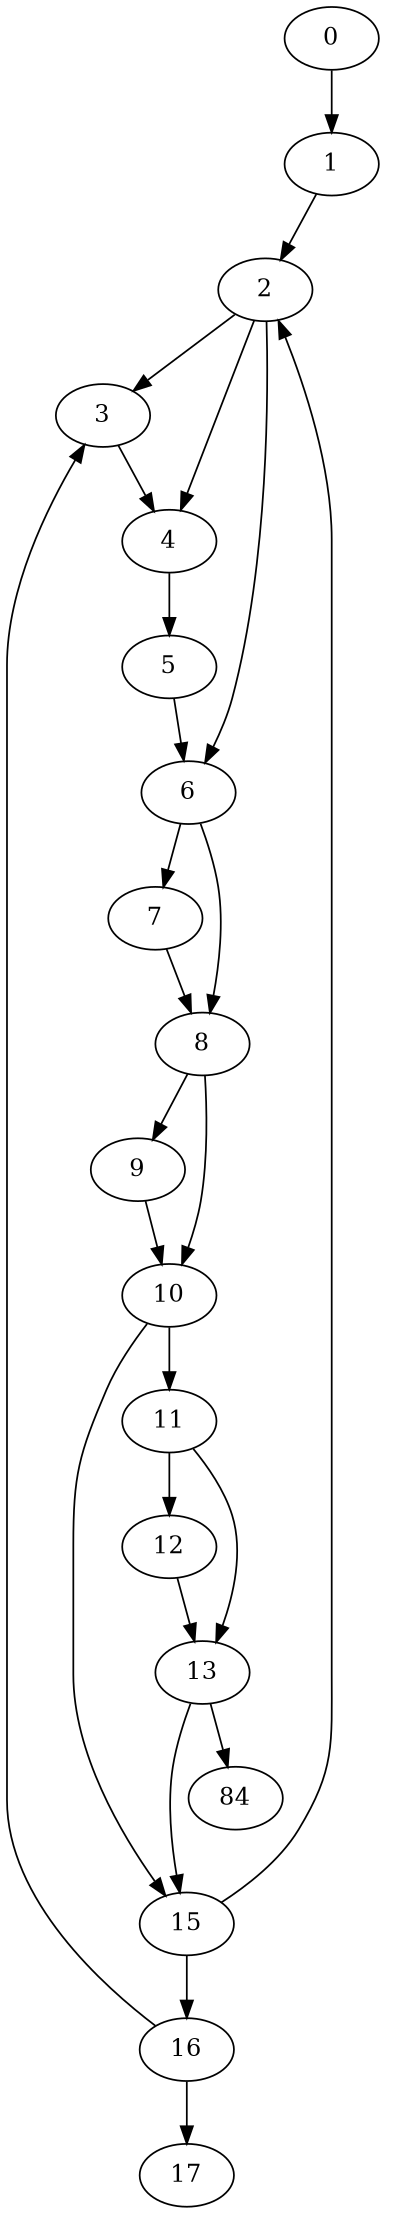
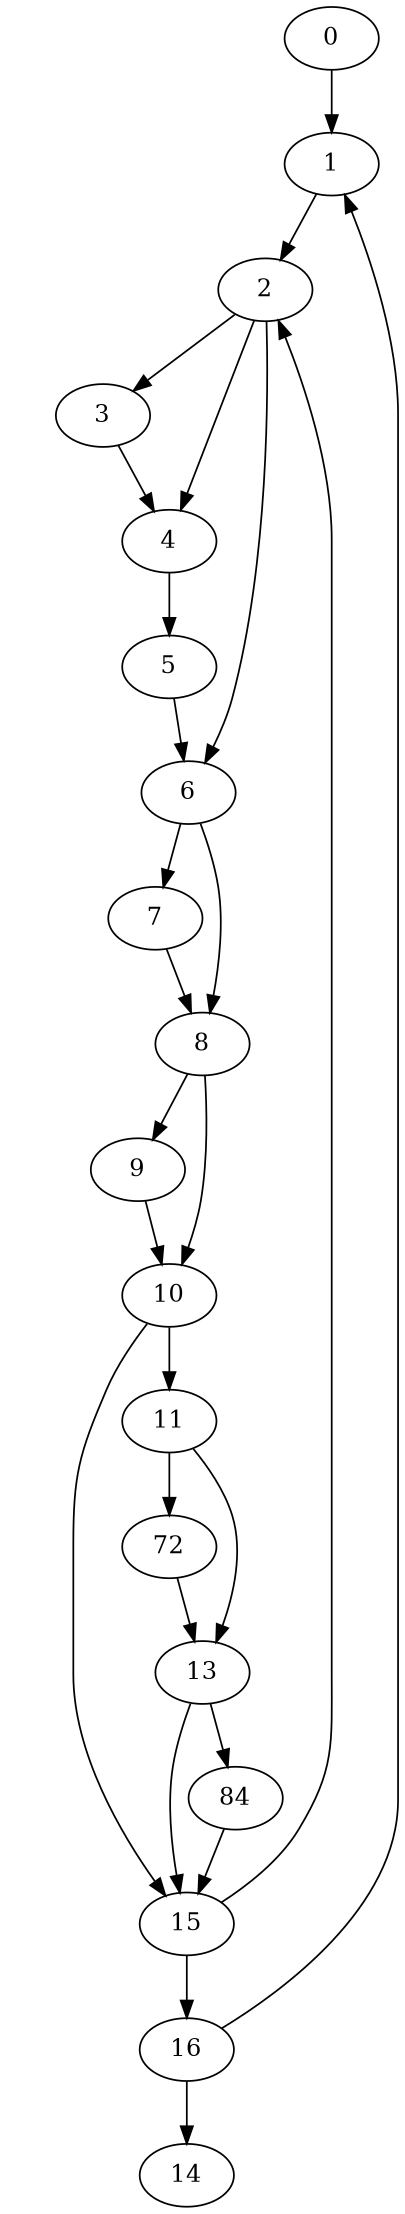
(7, 1263) -> (398, 1153)
(169, 1547) -> (169, 1547)
none -> (215, 1853)
(187, 2175) -> (187, 2175)
